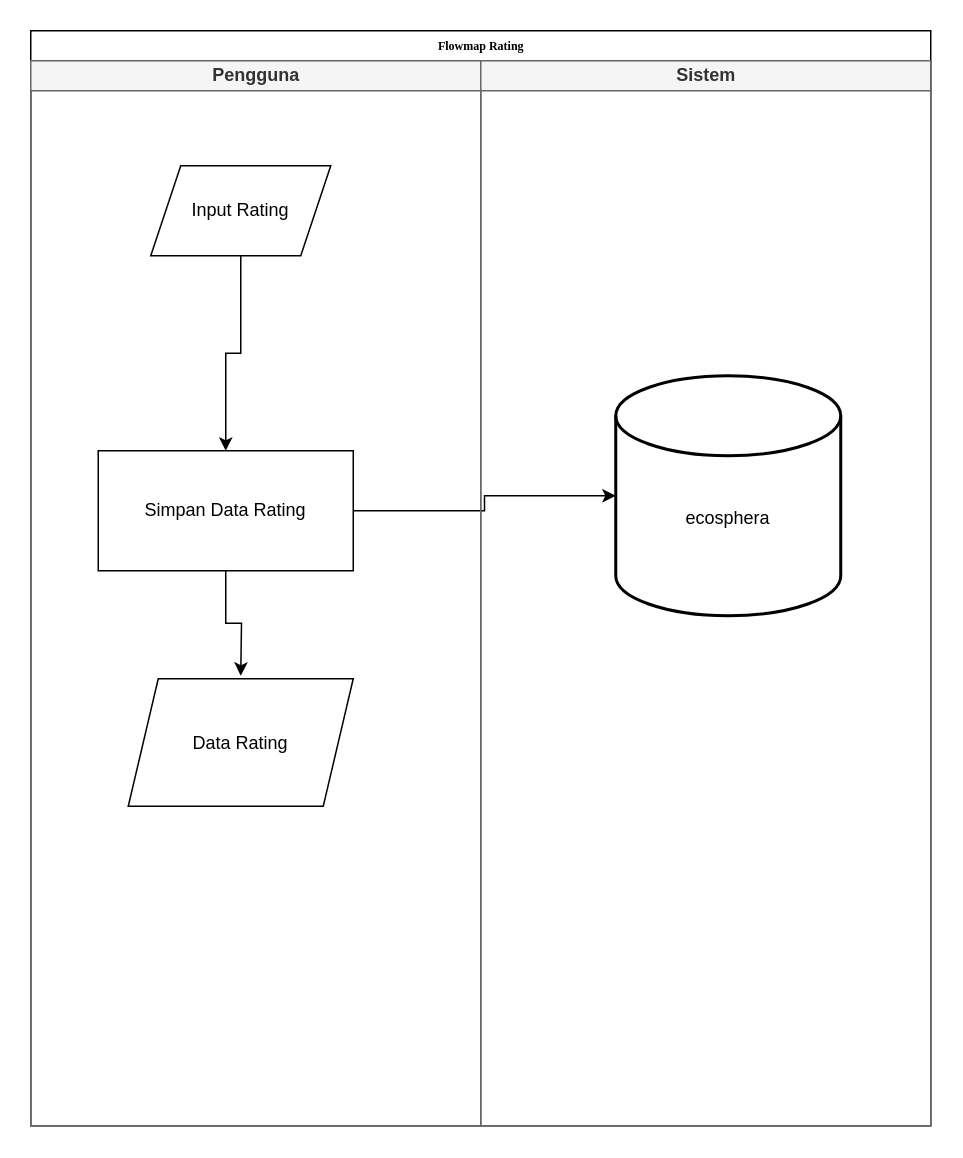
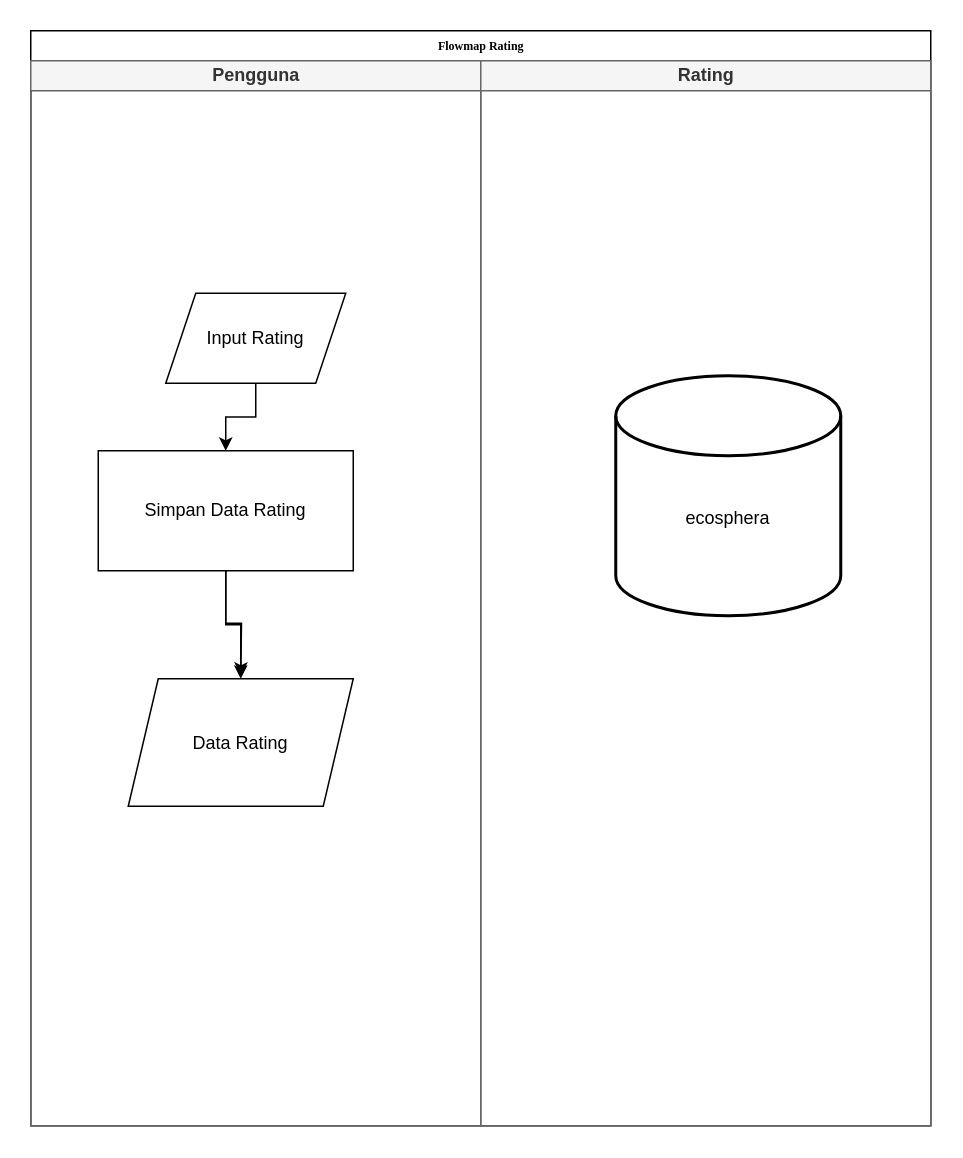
(707, 76) -> (707, 76)
(241, 211) -> (256, 338)
(485, 509) -> (241, 668)
